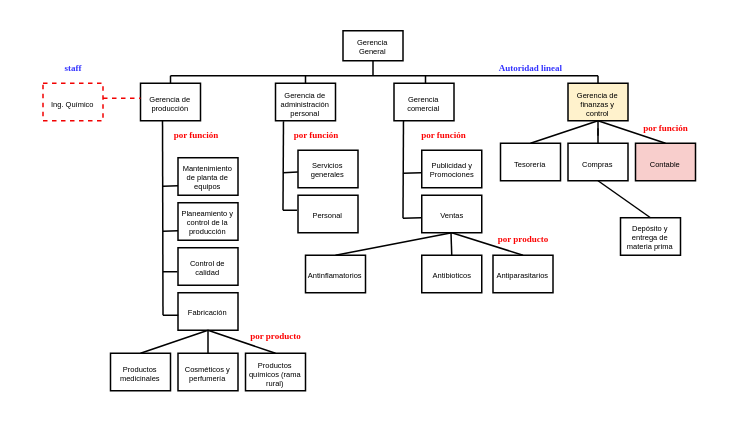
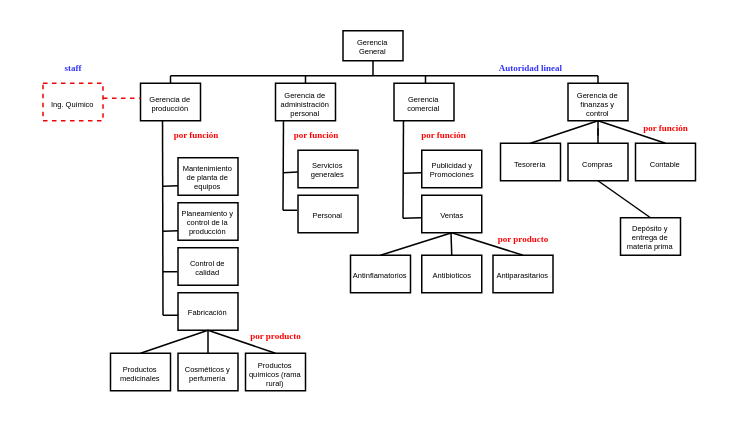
(598, 102) -> (598, 102)
(665, 162) -> (665, 162)
(335, 274) -> (380, 274)
